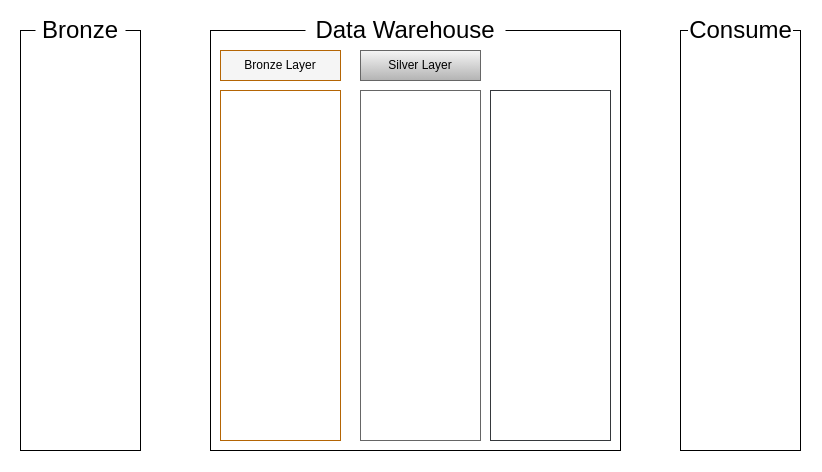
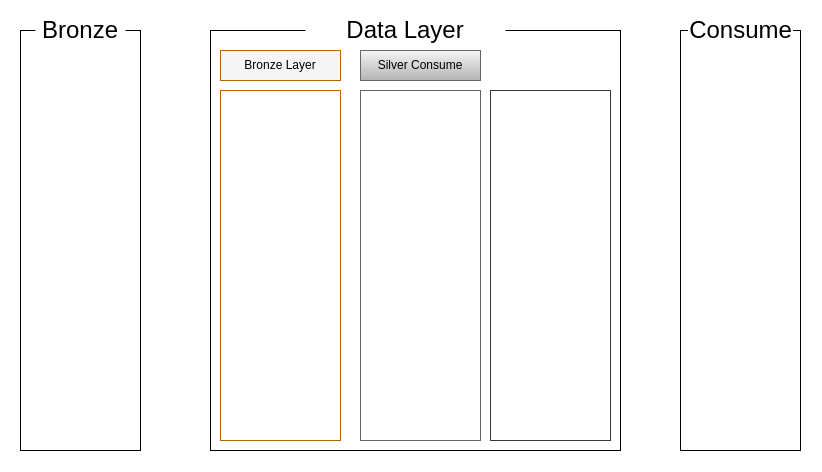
(406, 31) -> (406, 31)
(421, 66) -> (421, 66)
